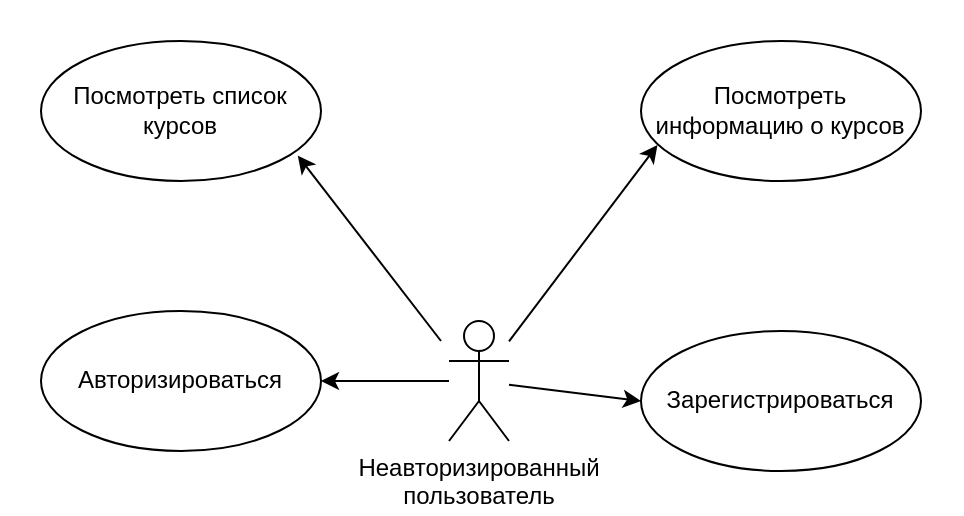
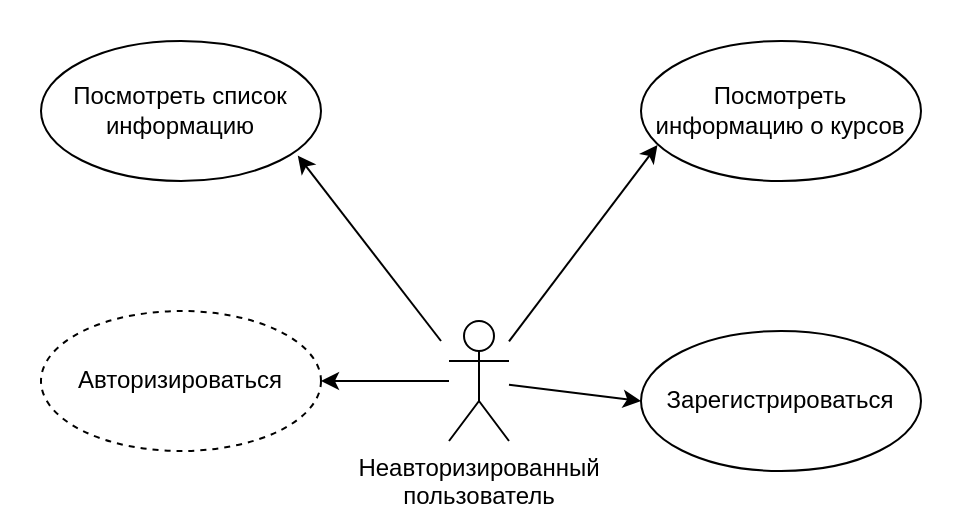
(181, 111) -> (181, 111)
(181, 381) -> (181, 381)
